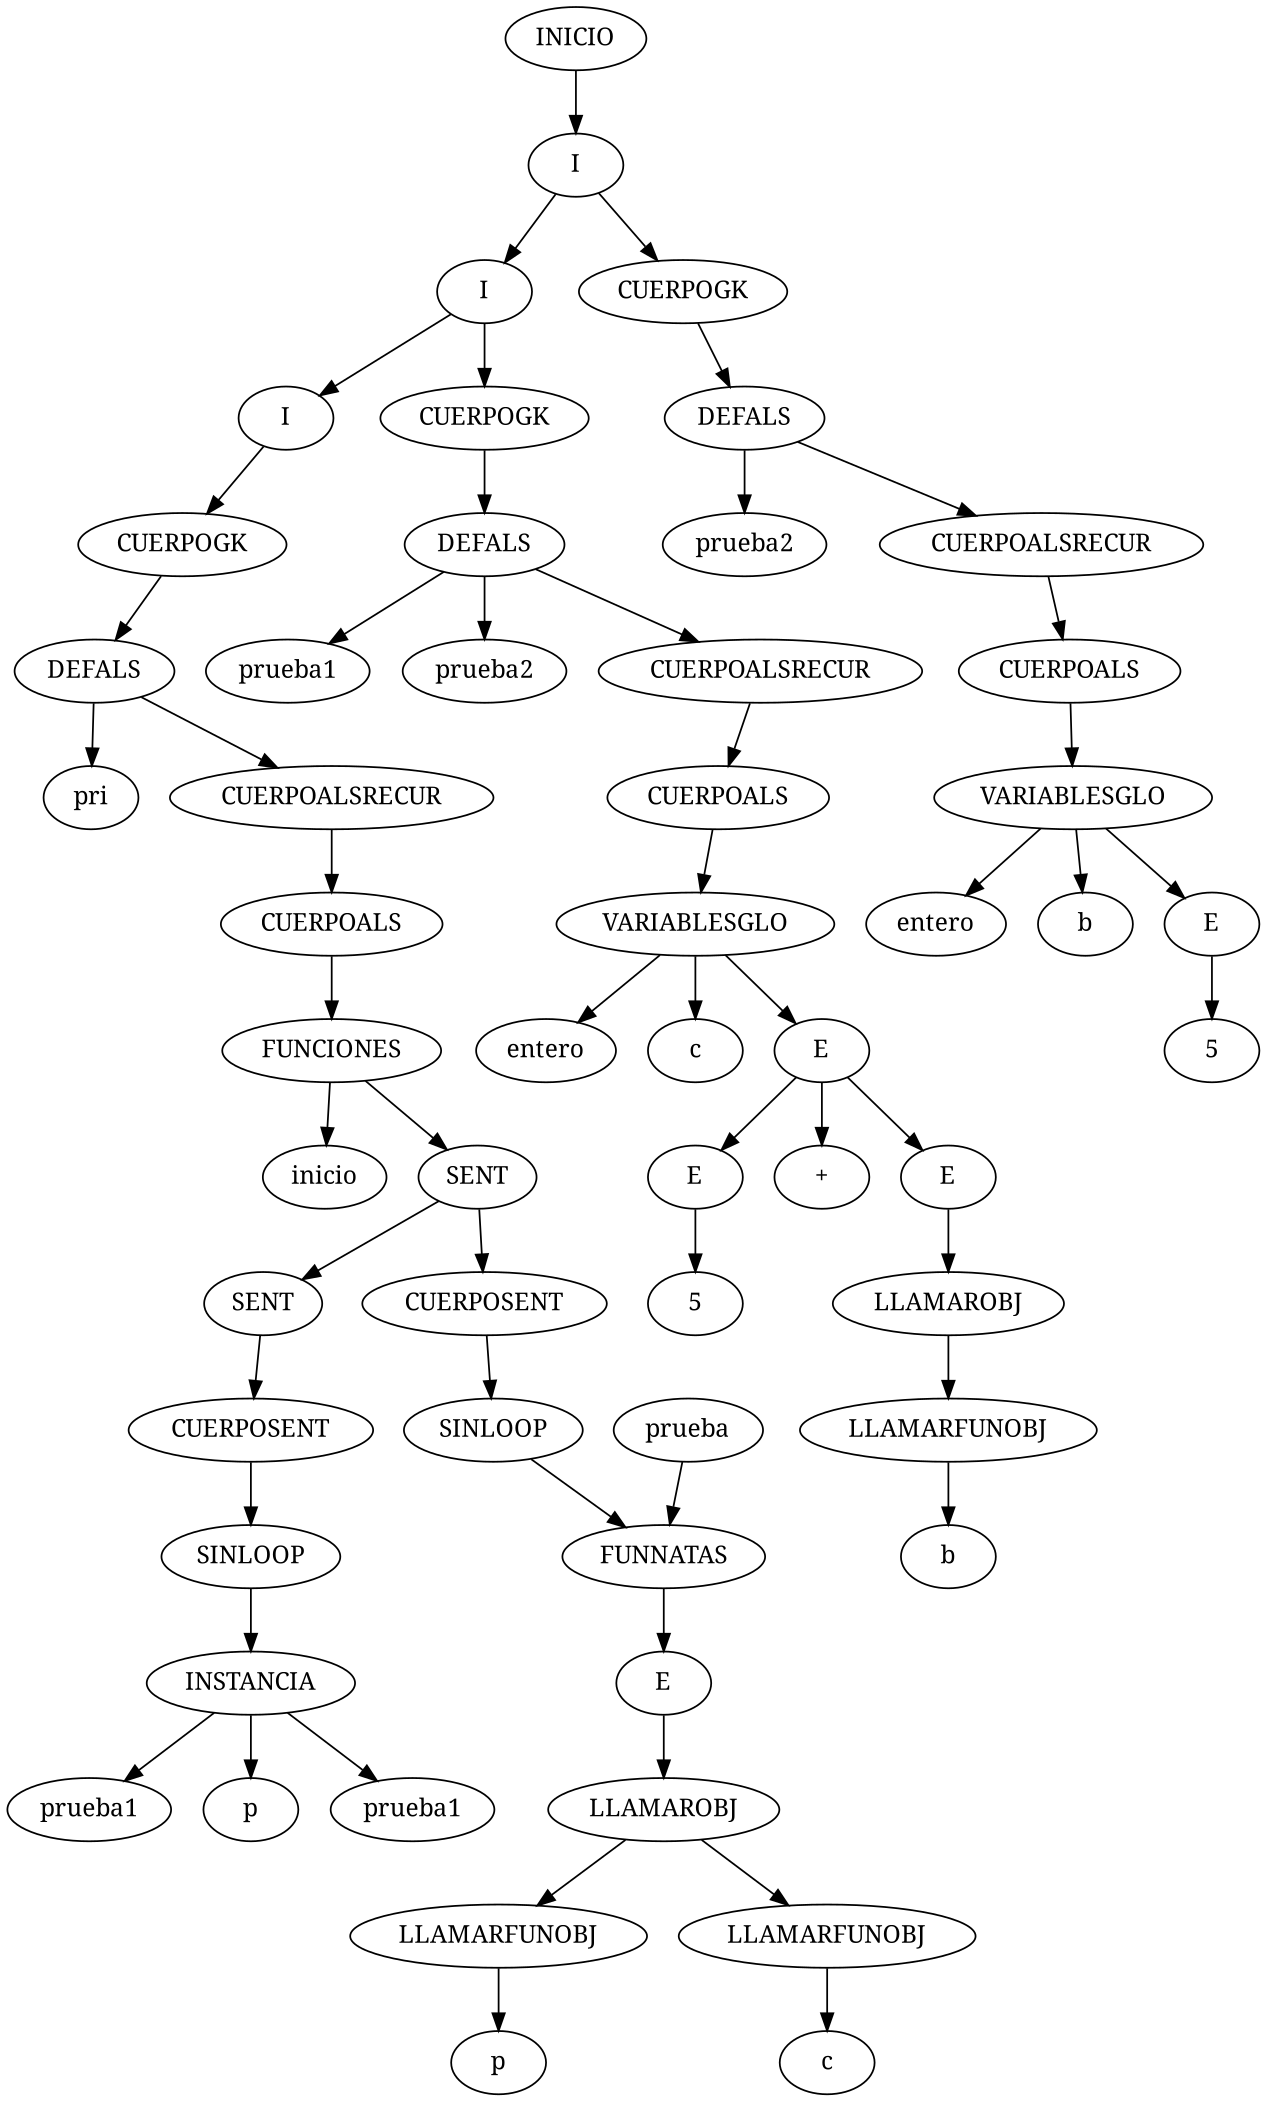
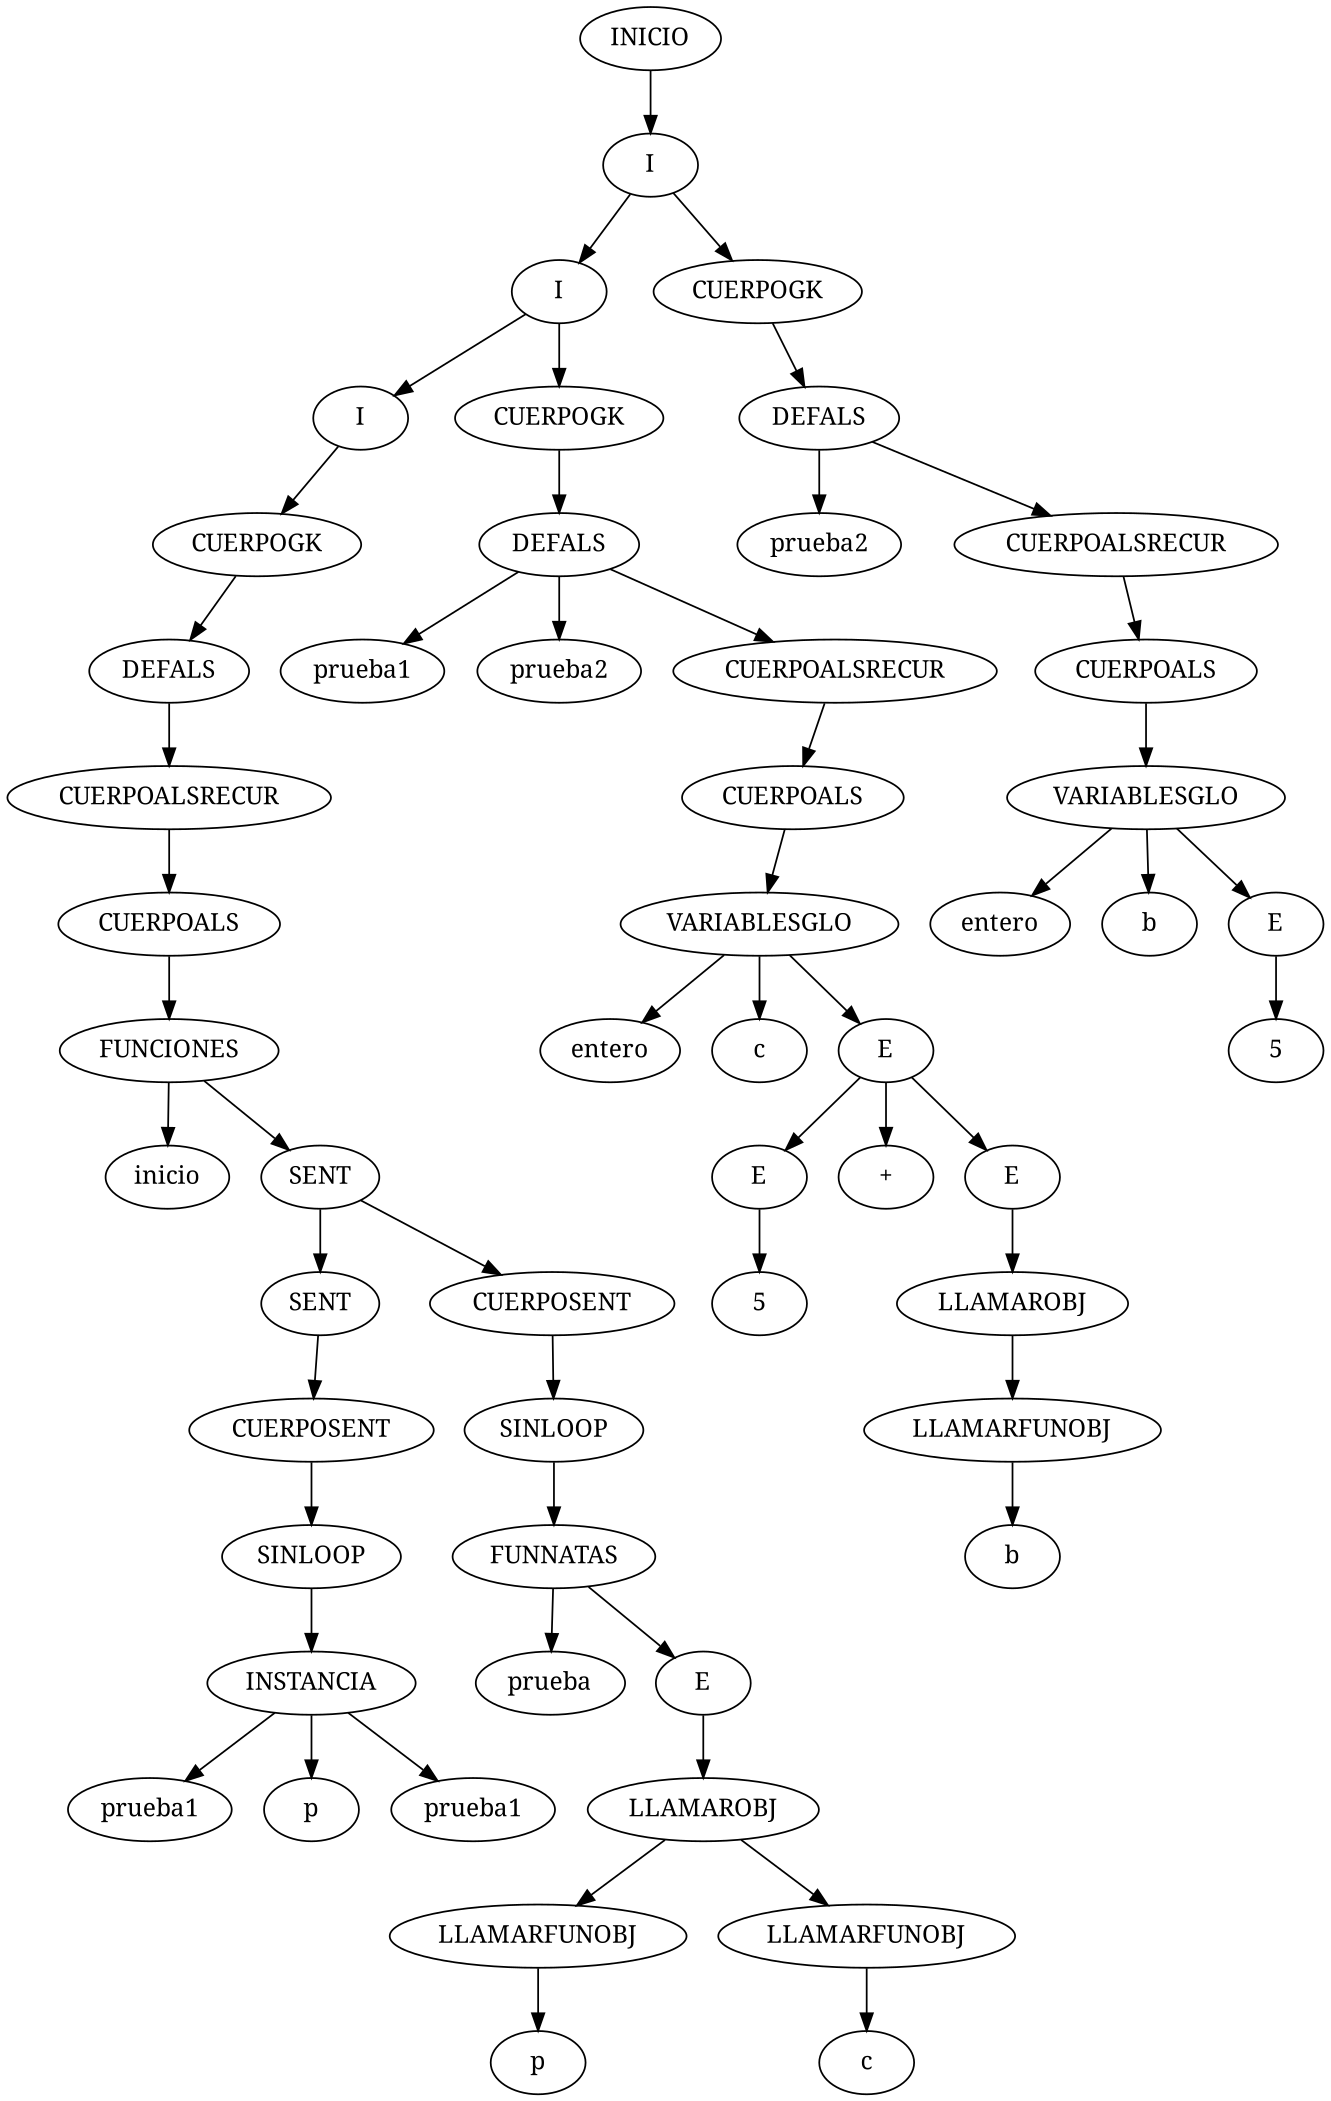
(91, 798) -> none
(678, 1484) -> (552, 1611)
